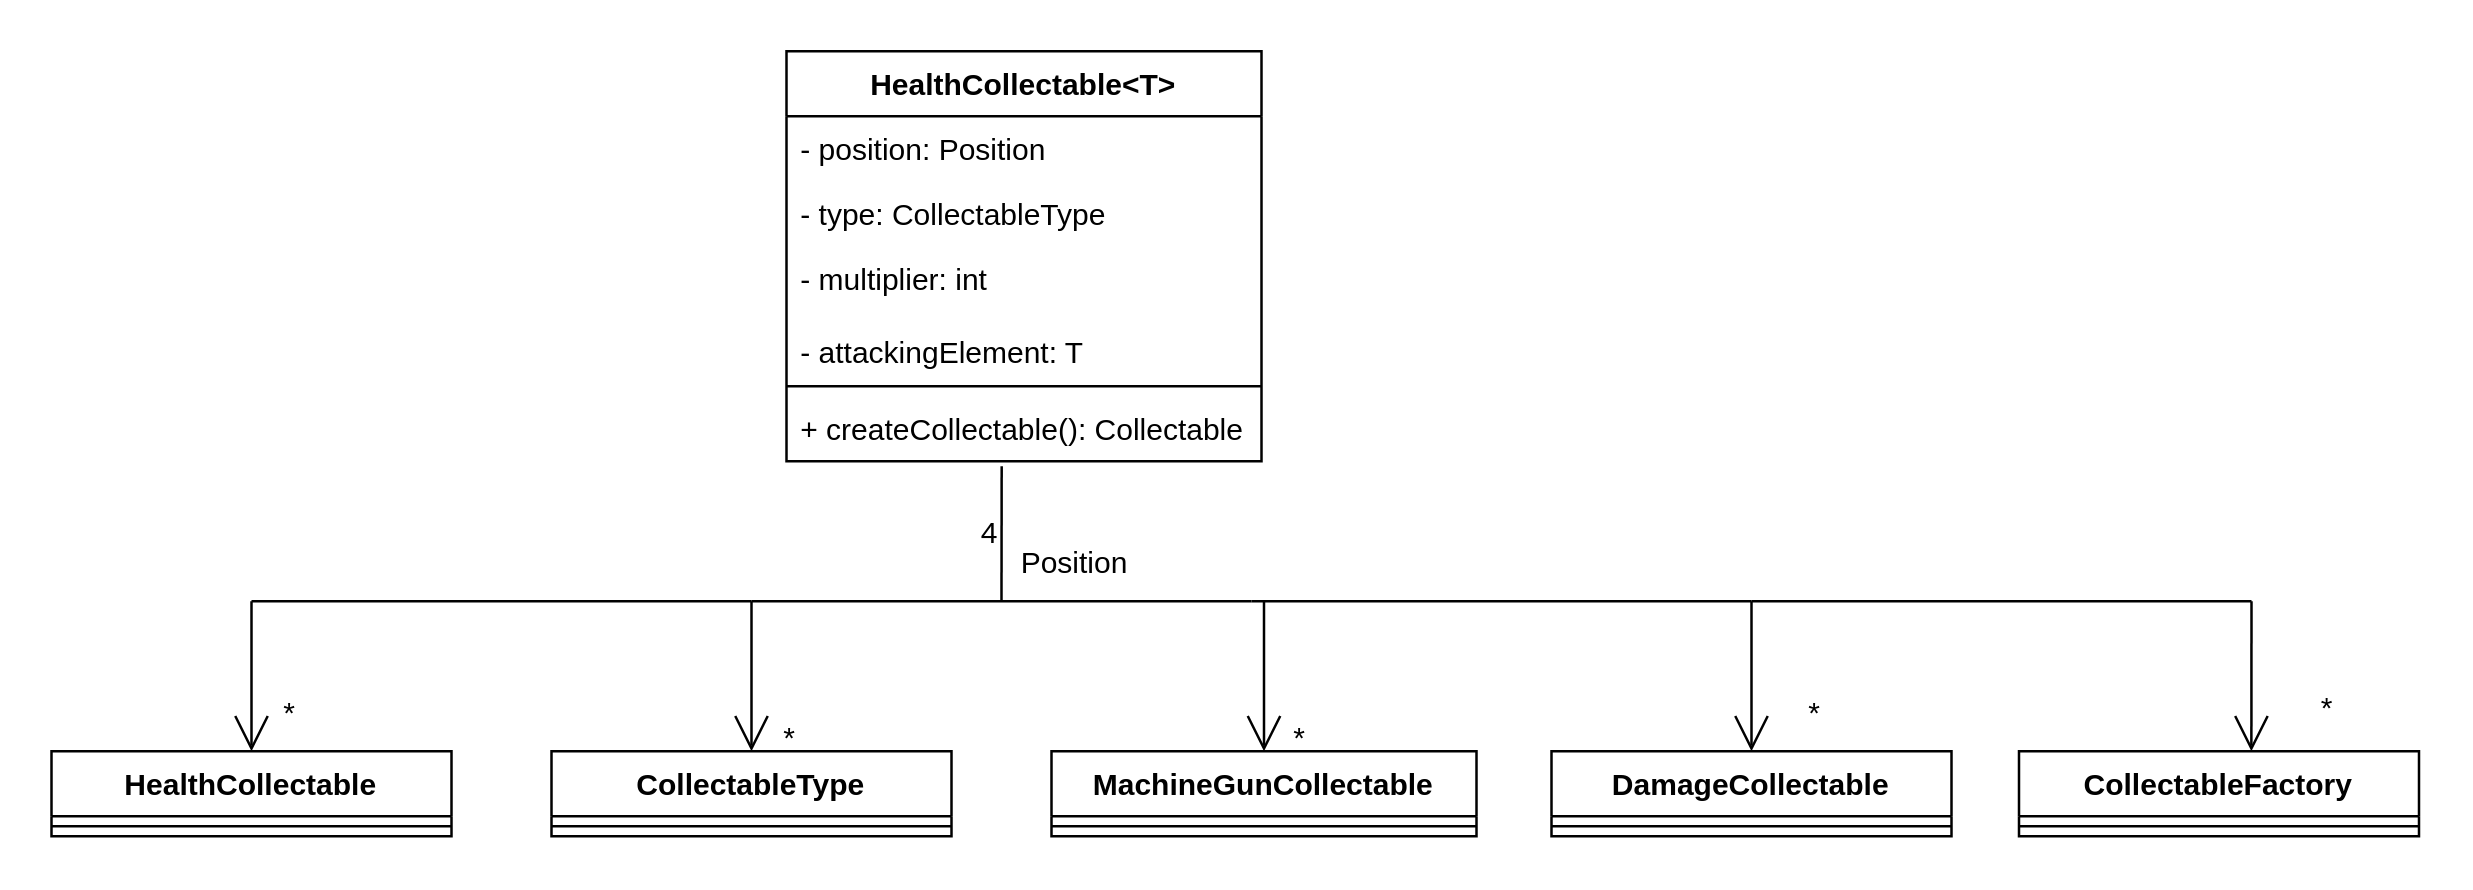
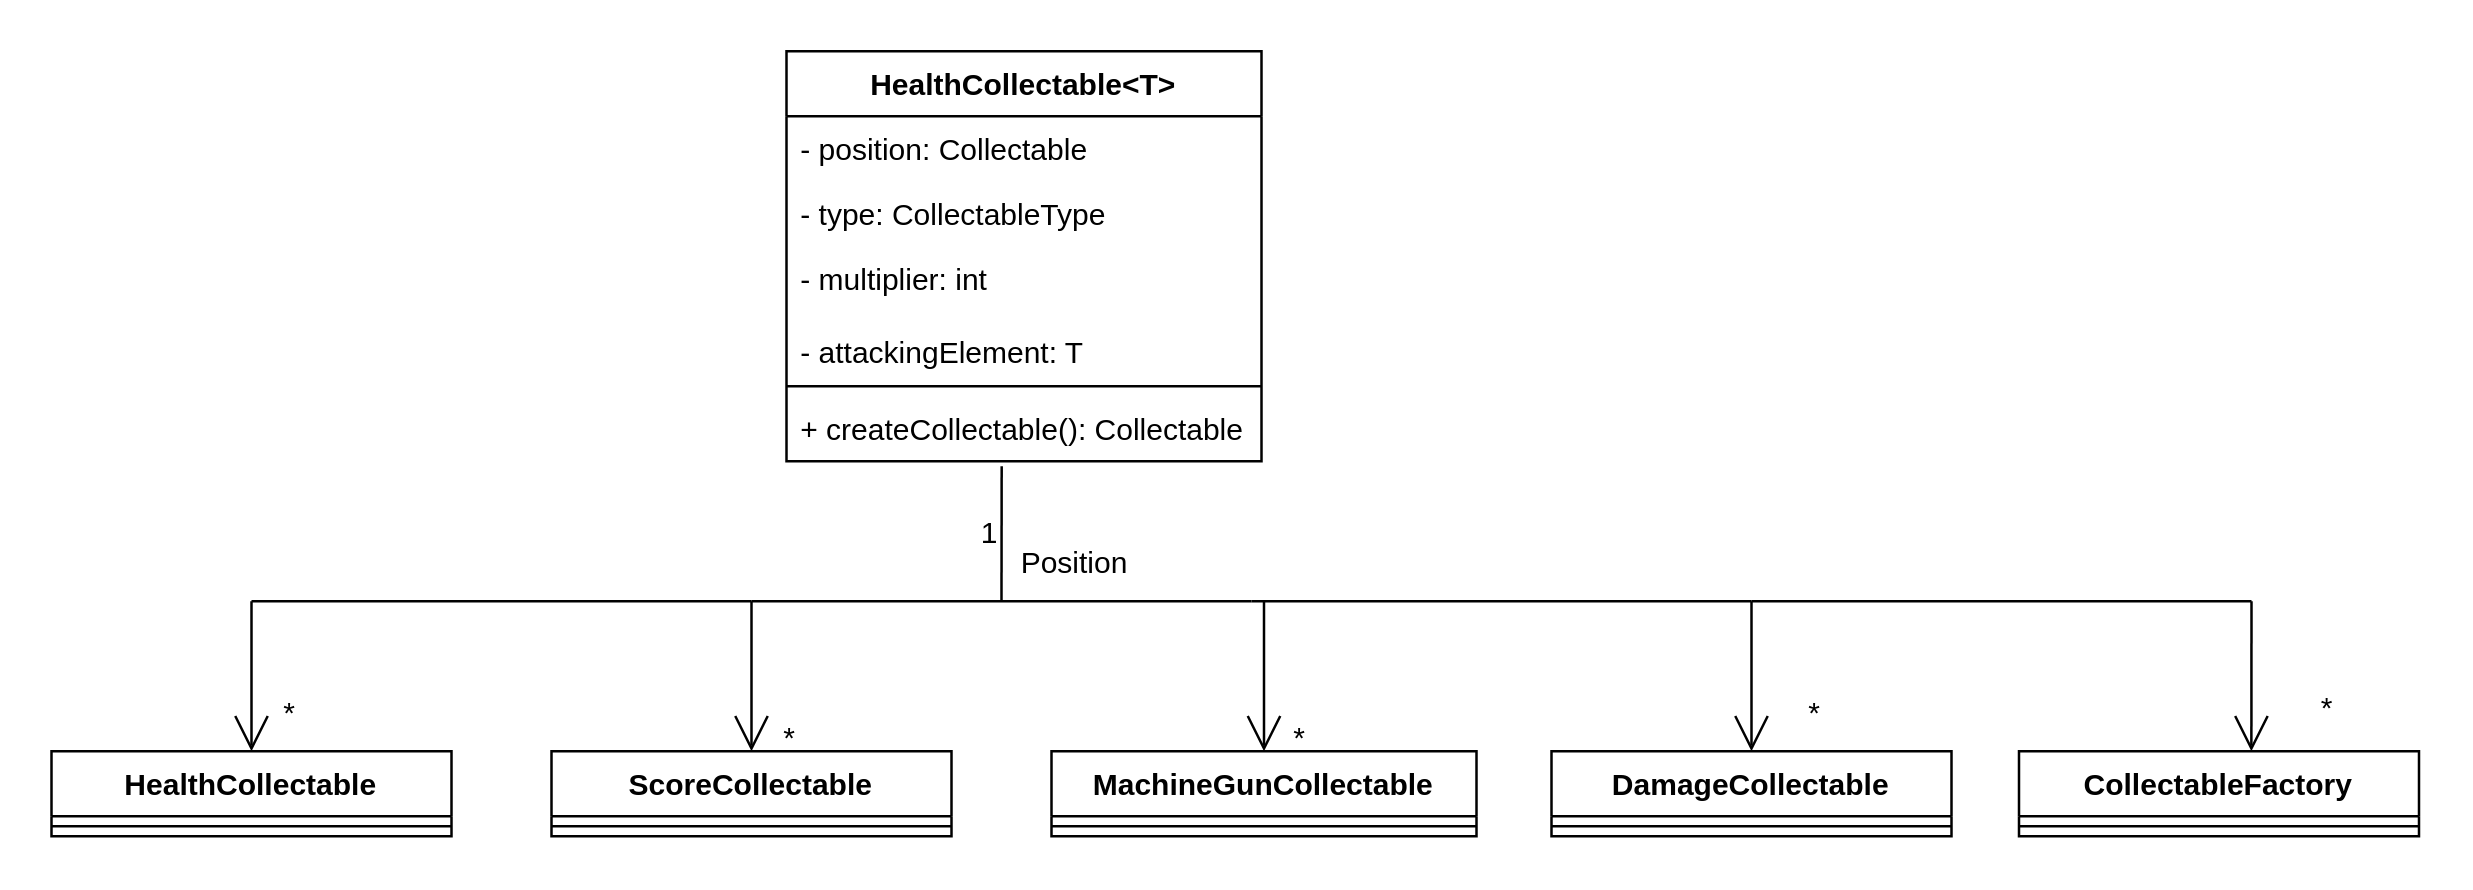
(942, 152) -> (963, 152)
(990, 534) -> (990, 534)
(751, 787) -> (751, 787)
